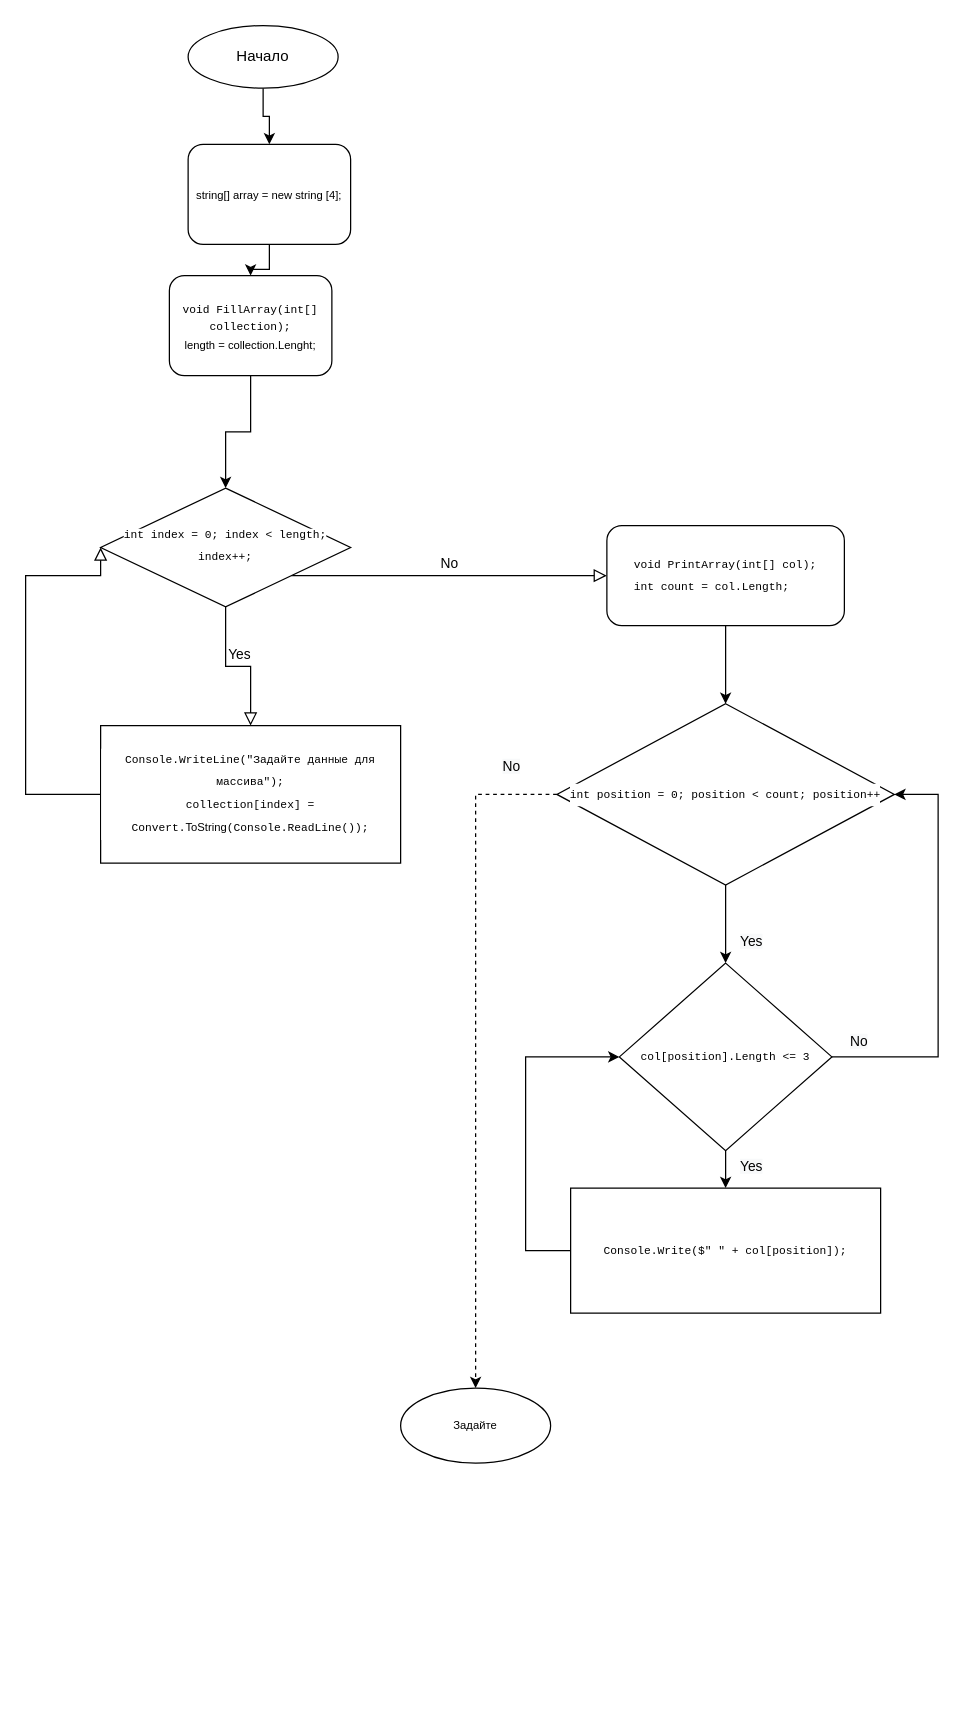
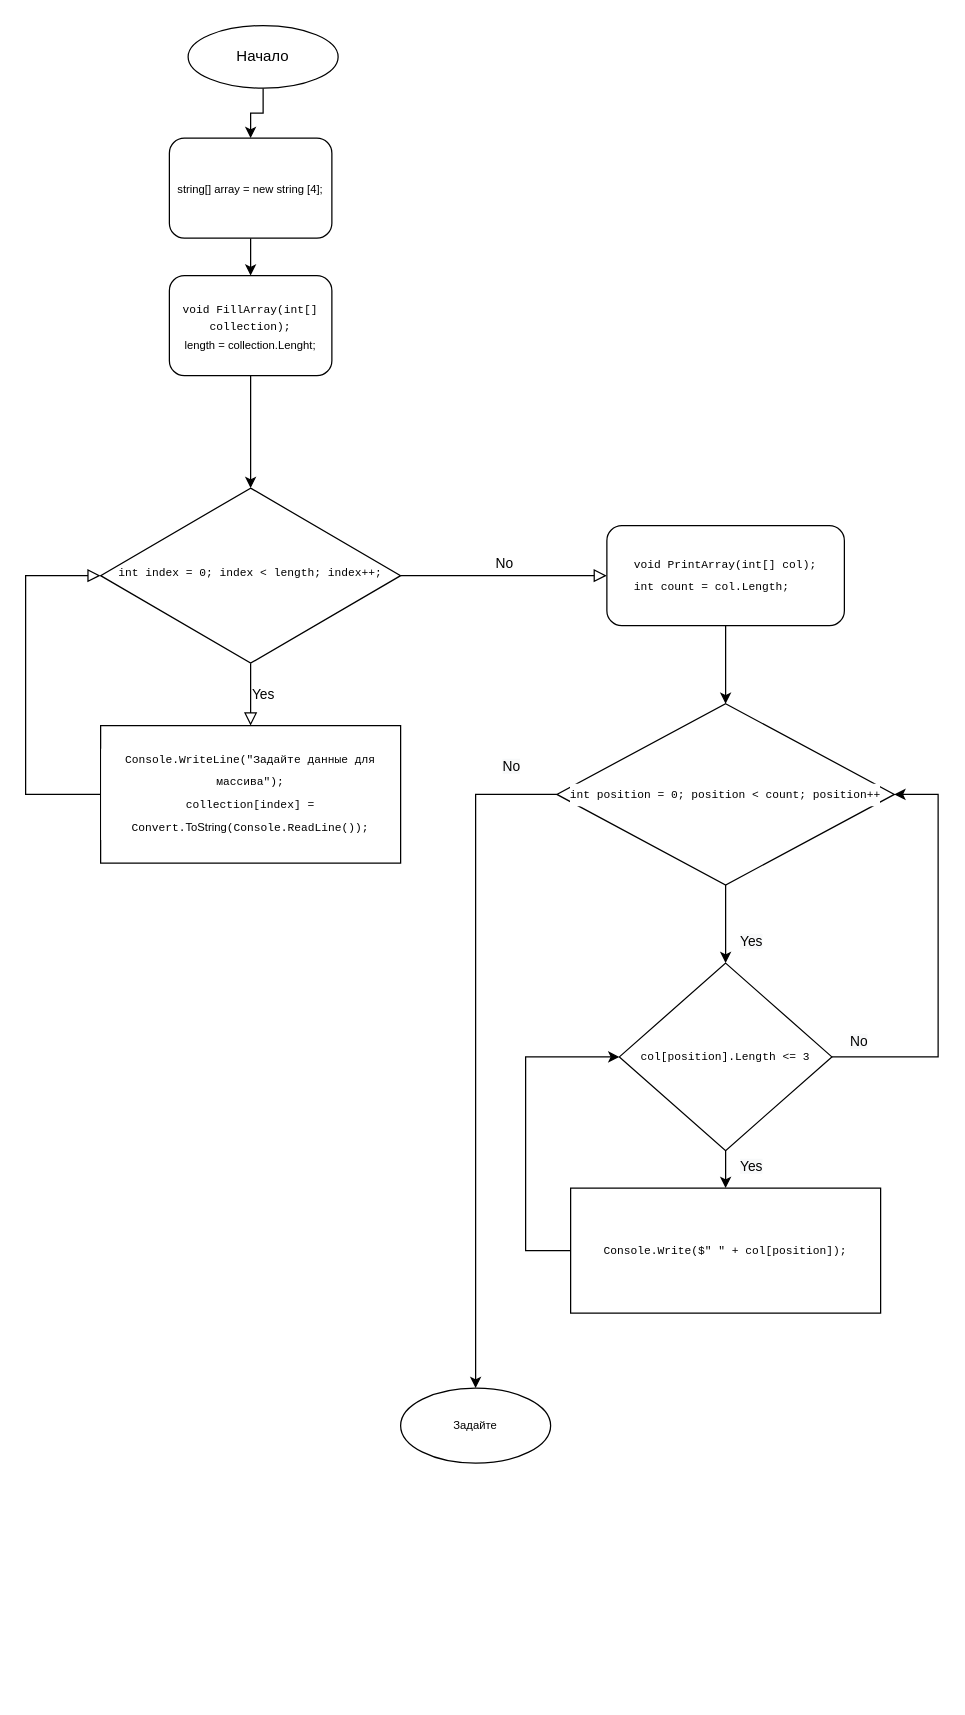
(269, 194) -> (251, 188)
(226, 548) -> (251, 576)
(476, 1048) -> (476, 1048)
